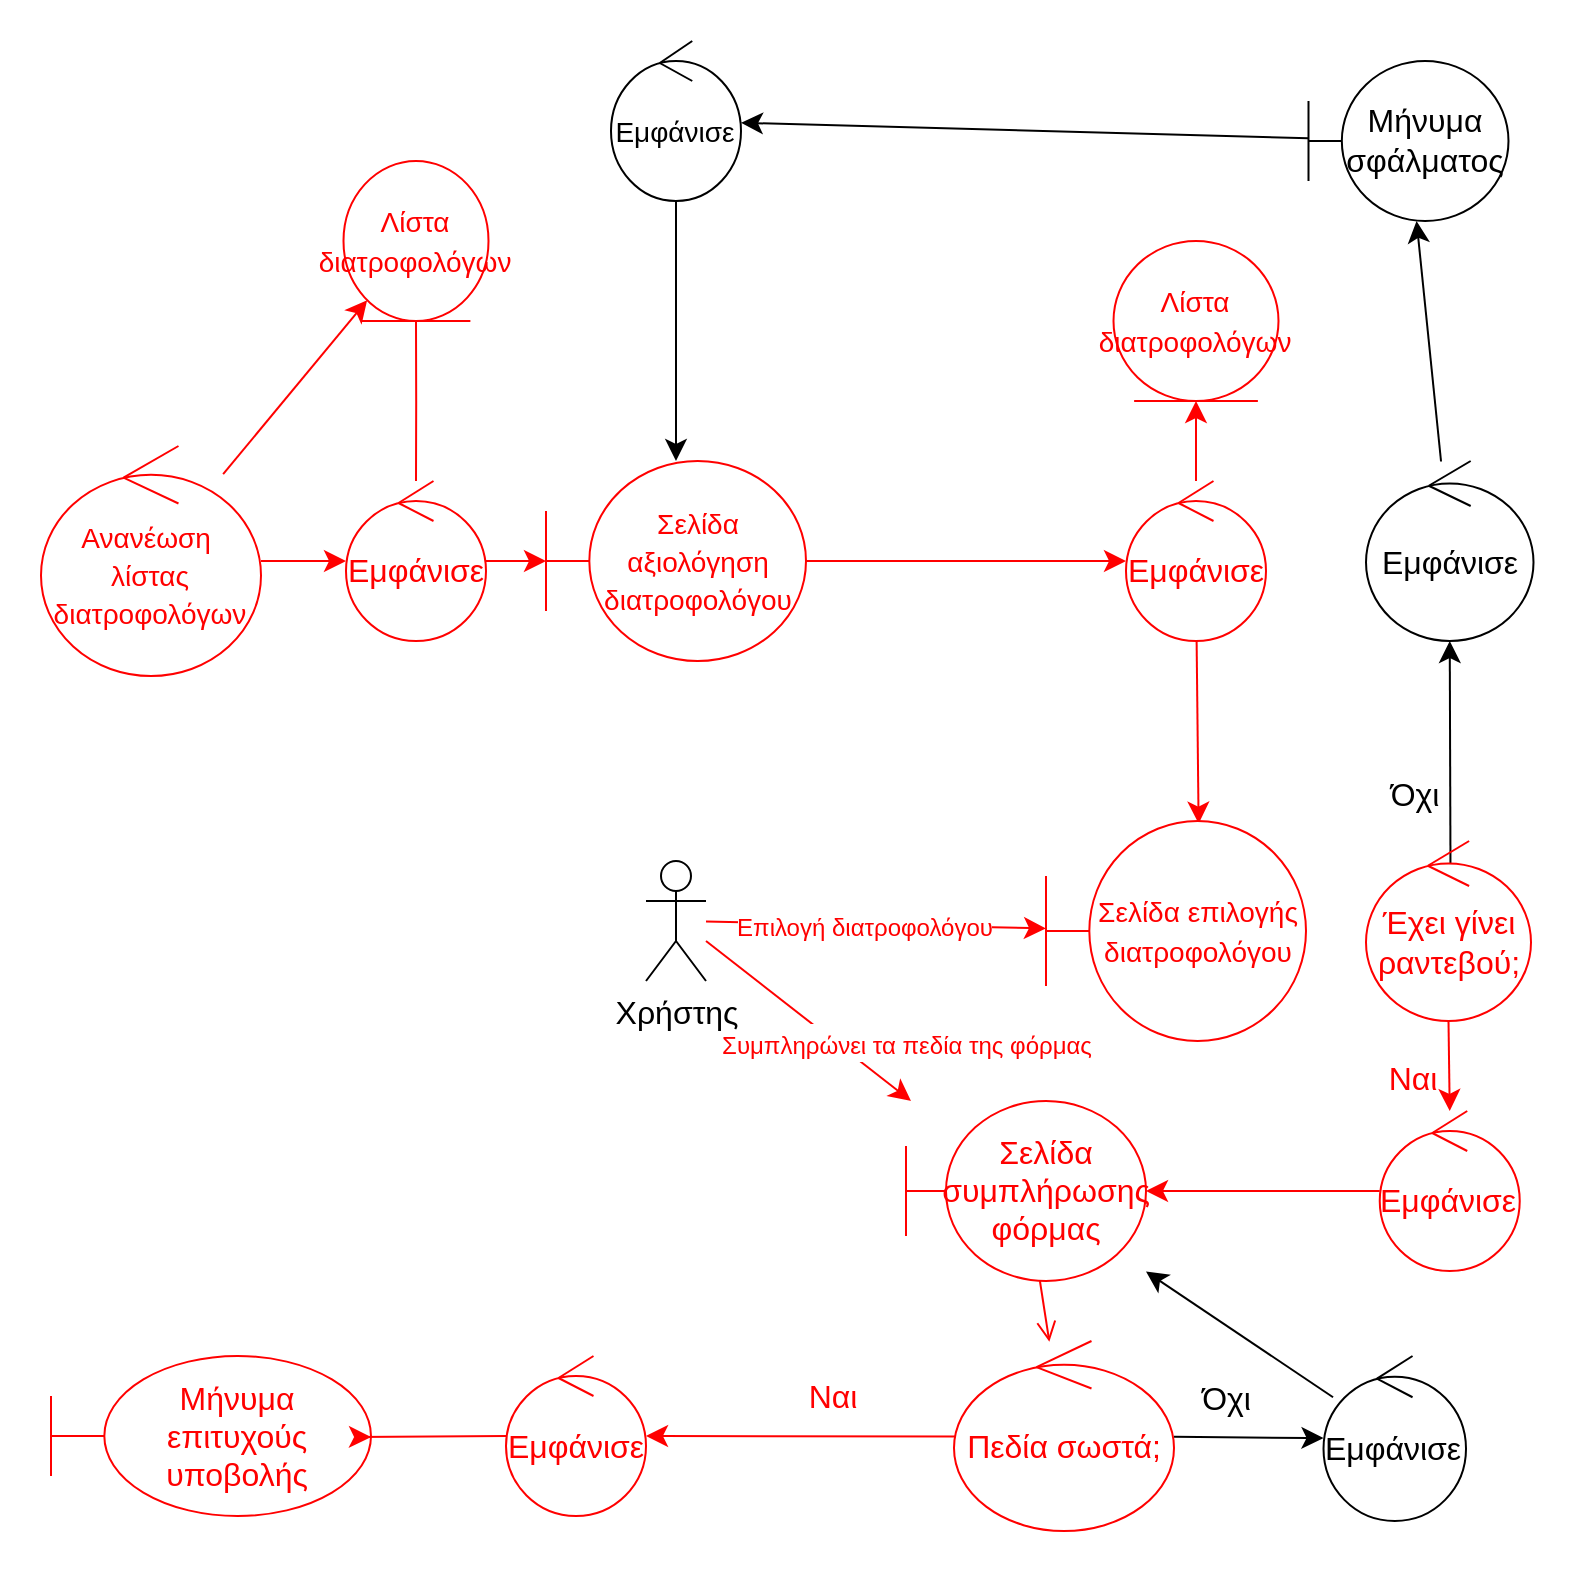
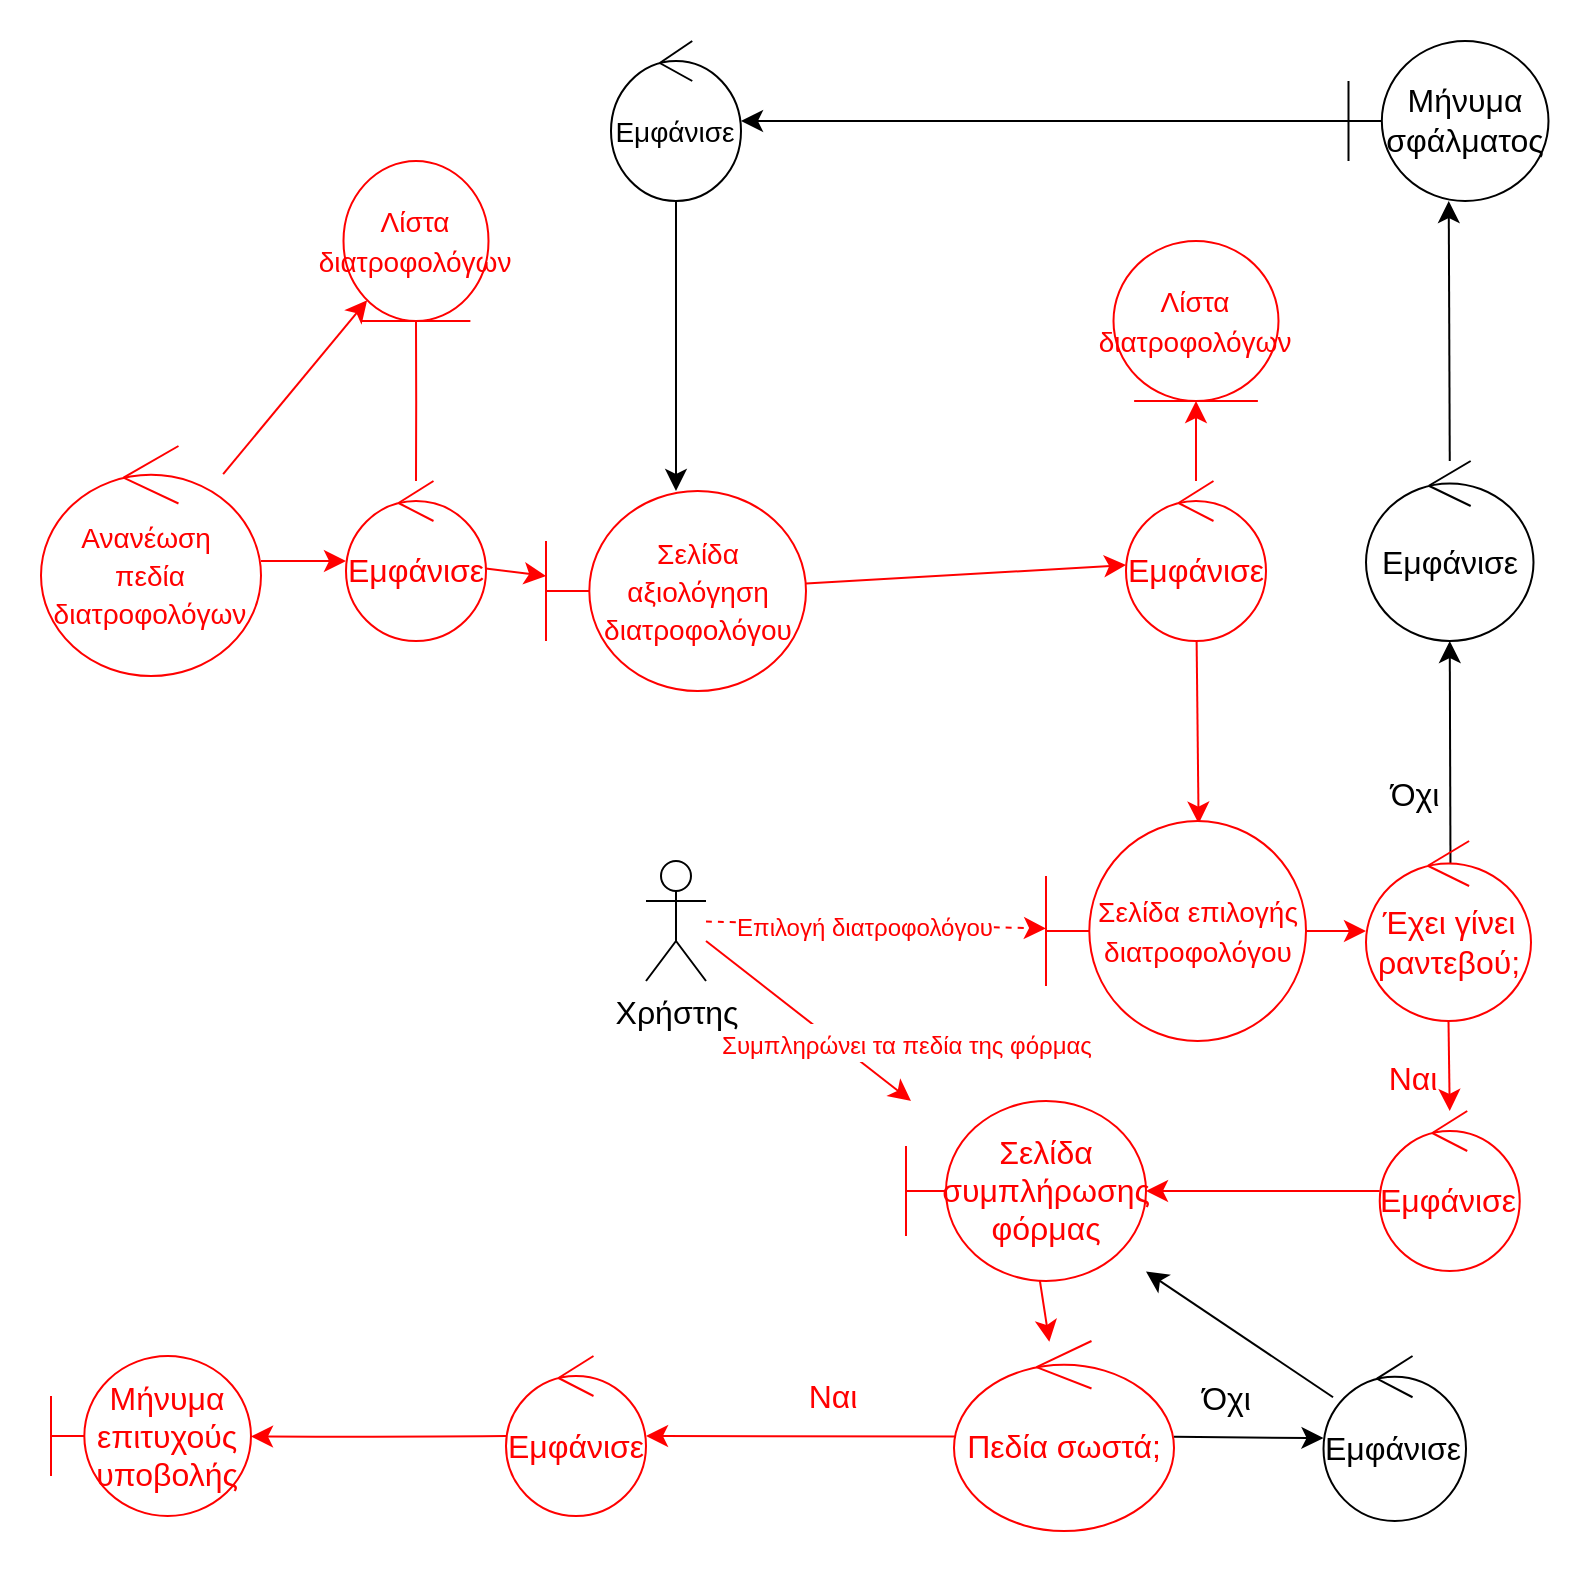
(1409, 141) -> (1449, 121)
(676, 561) -> (676, 591)
(151, 575) -> (151, 575)
(1010, 928) -> (1010, 928)
none -> (1329, 931)
(1047, 1329) -> (1047, 1324)
(211, 1436) -> (151, 1436)
